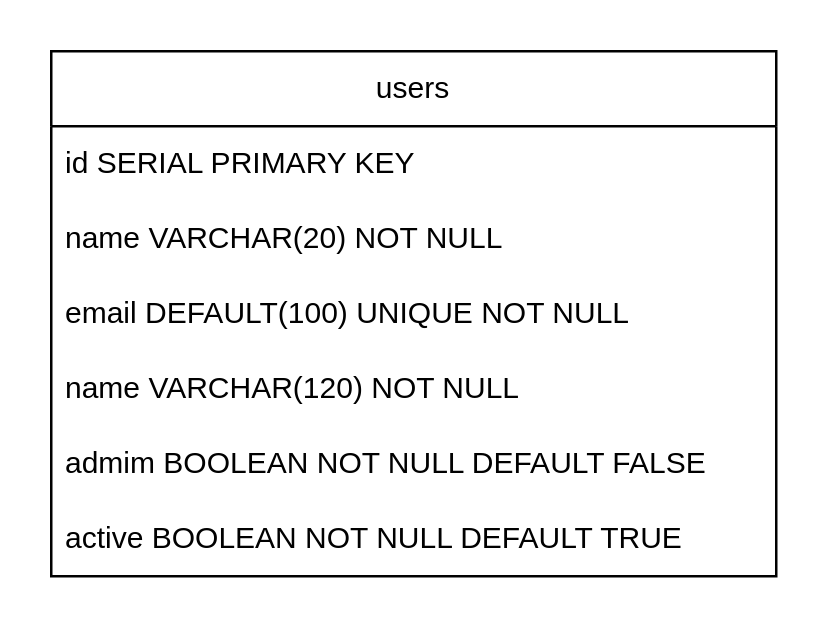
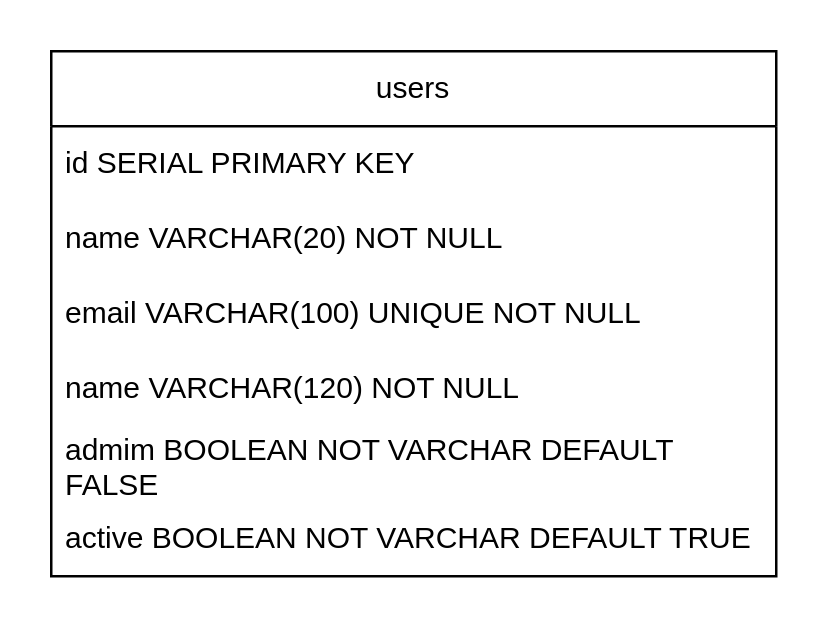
(328, 314) -> (328, 314)
(345, 464) -> (370, 464)
(345, 539) -> (370, 539)
